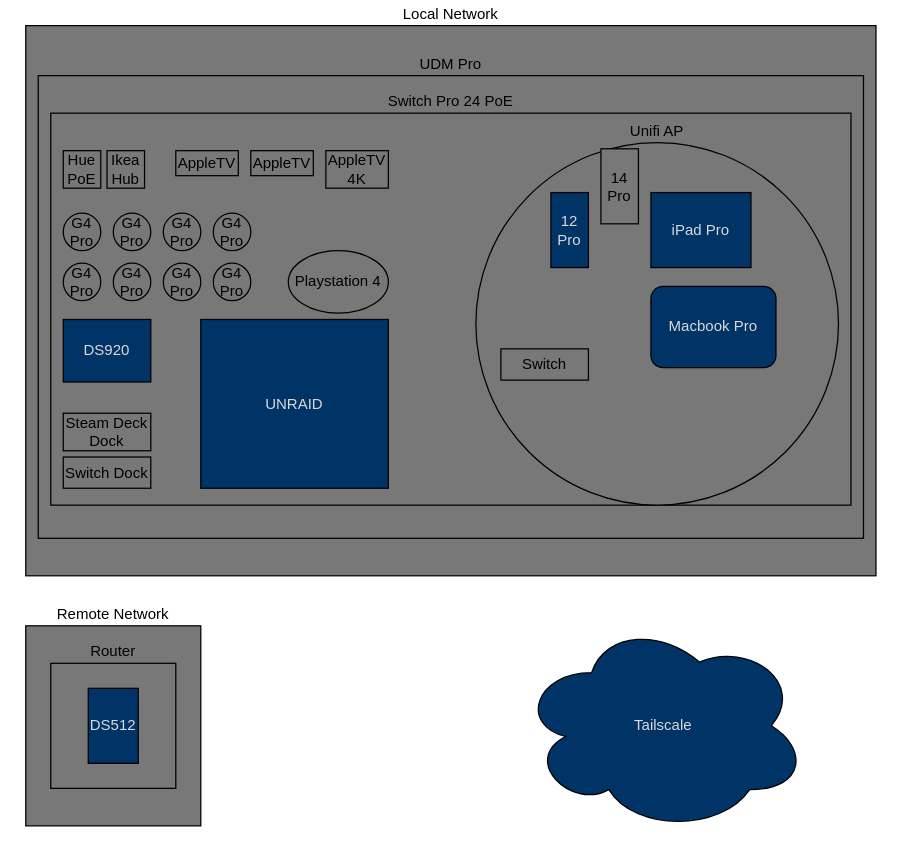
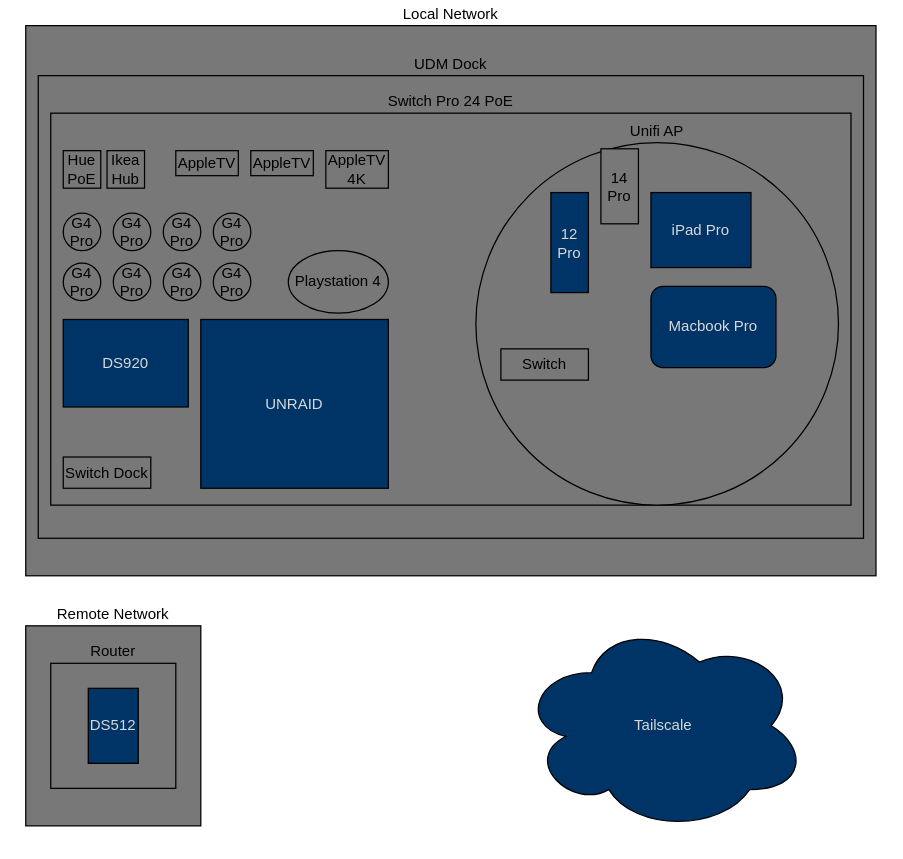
(451, 63) -> (451, 63)
(569, 230) -> (569, 243)
(107, 351) -> (126, 363)
(107, 432) -> none
